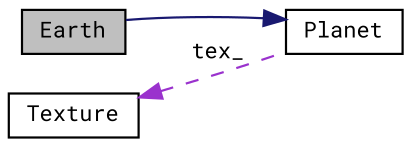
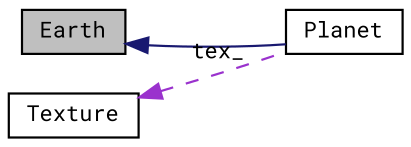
(195, 17) -> (217, 47)
